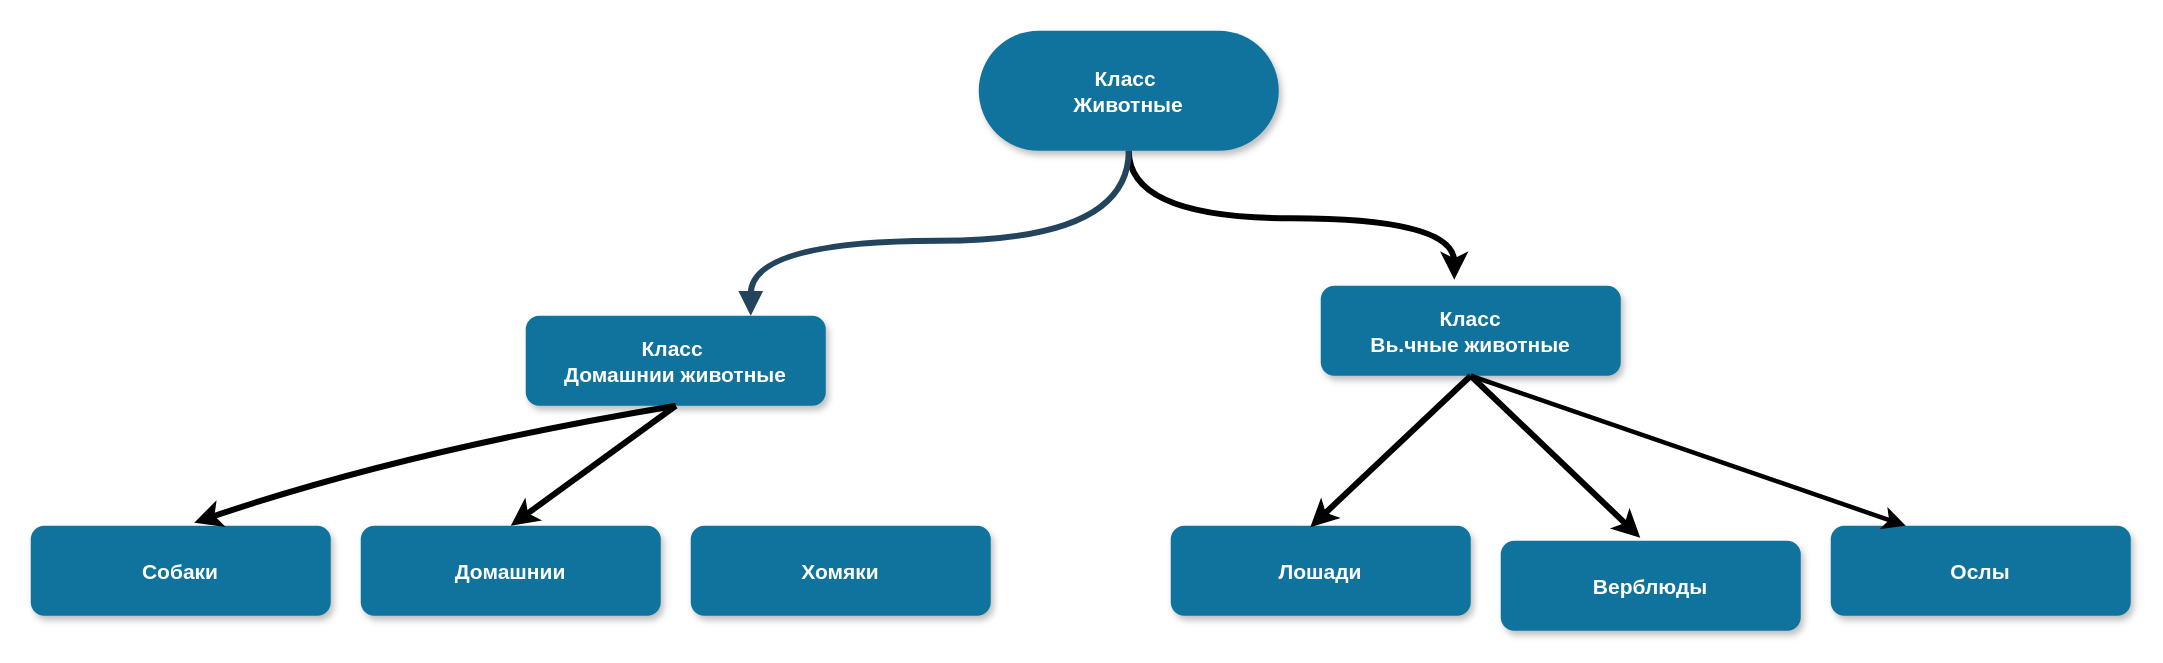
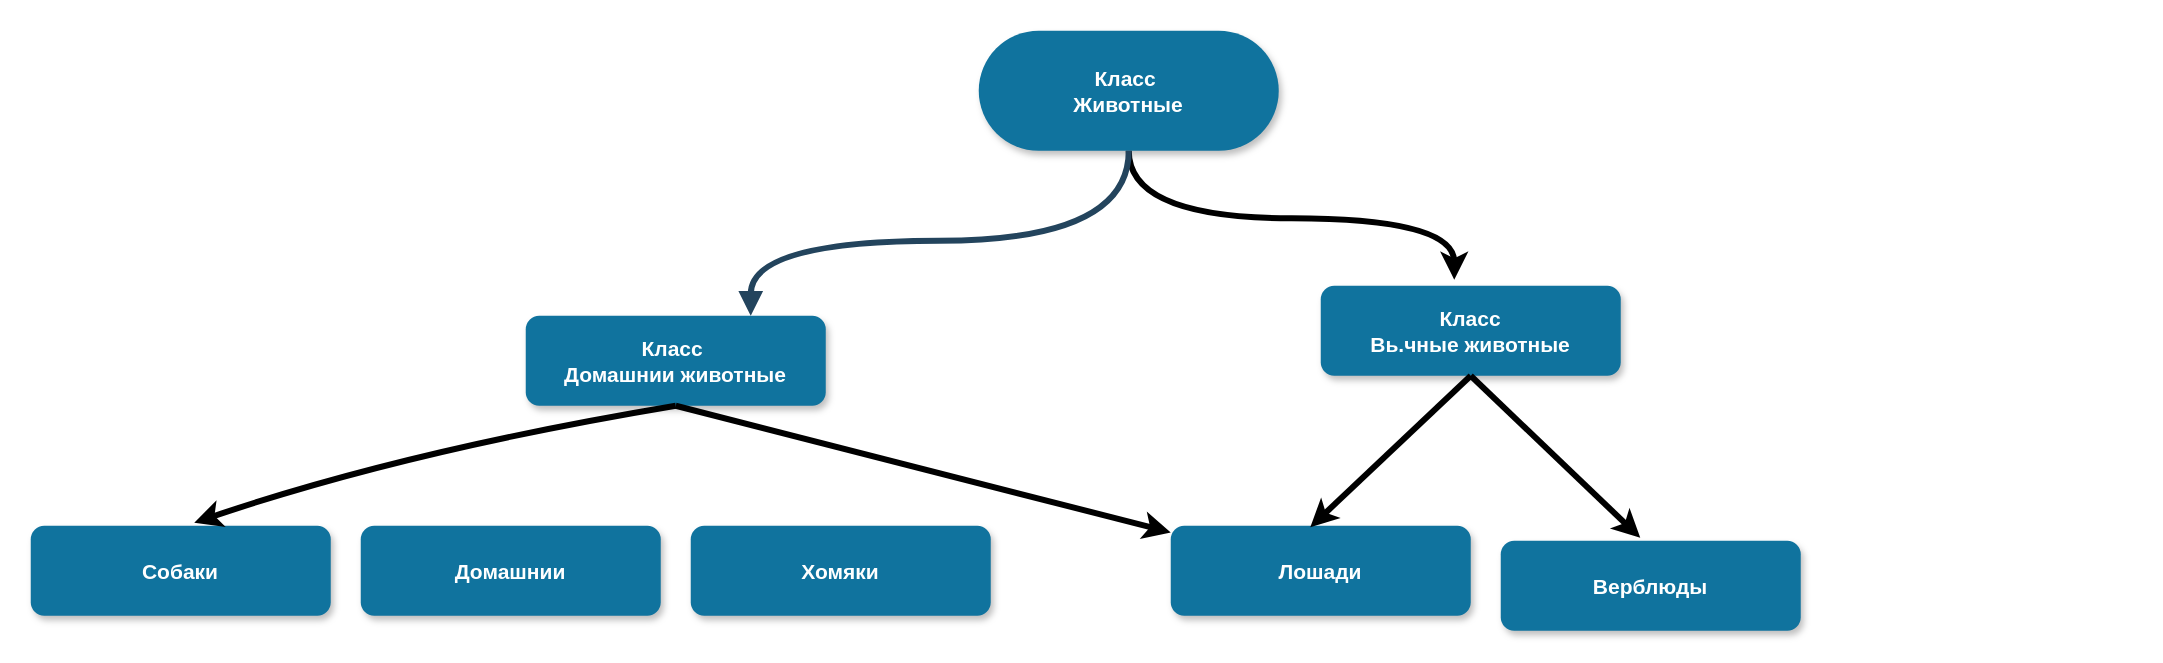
(1684, 449) -> none
(600, 461) -> (915, 467)
(1981, 571) -> none
